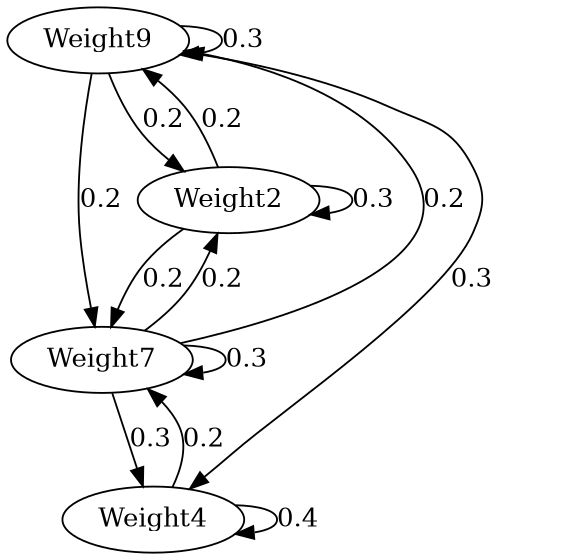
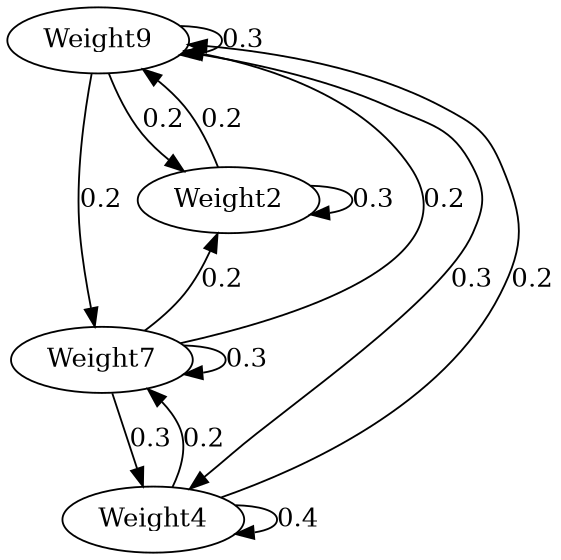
none -> (518, 241)
(144, 264) -> none
